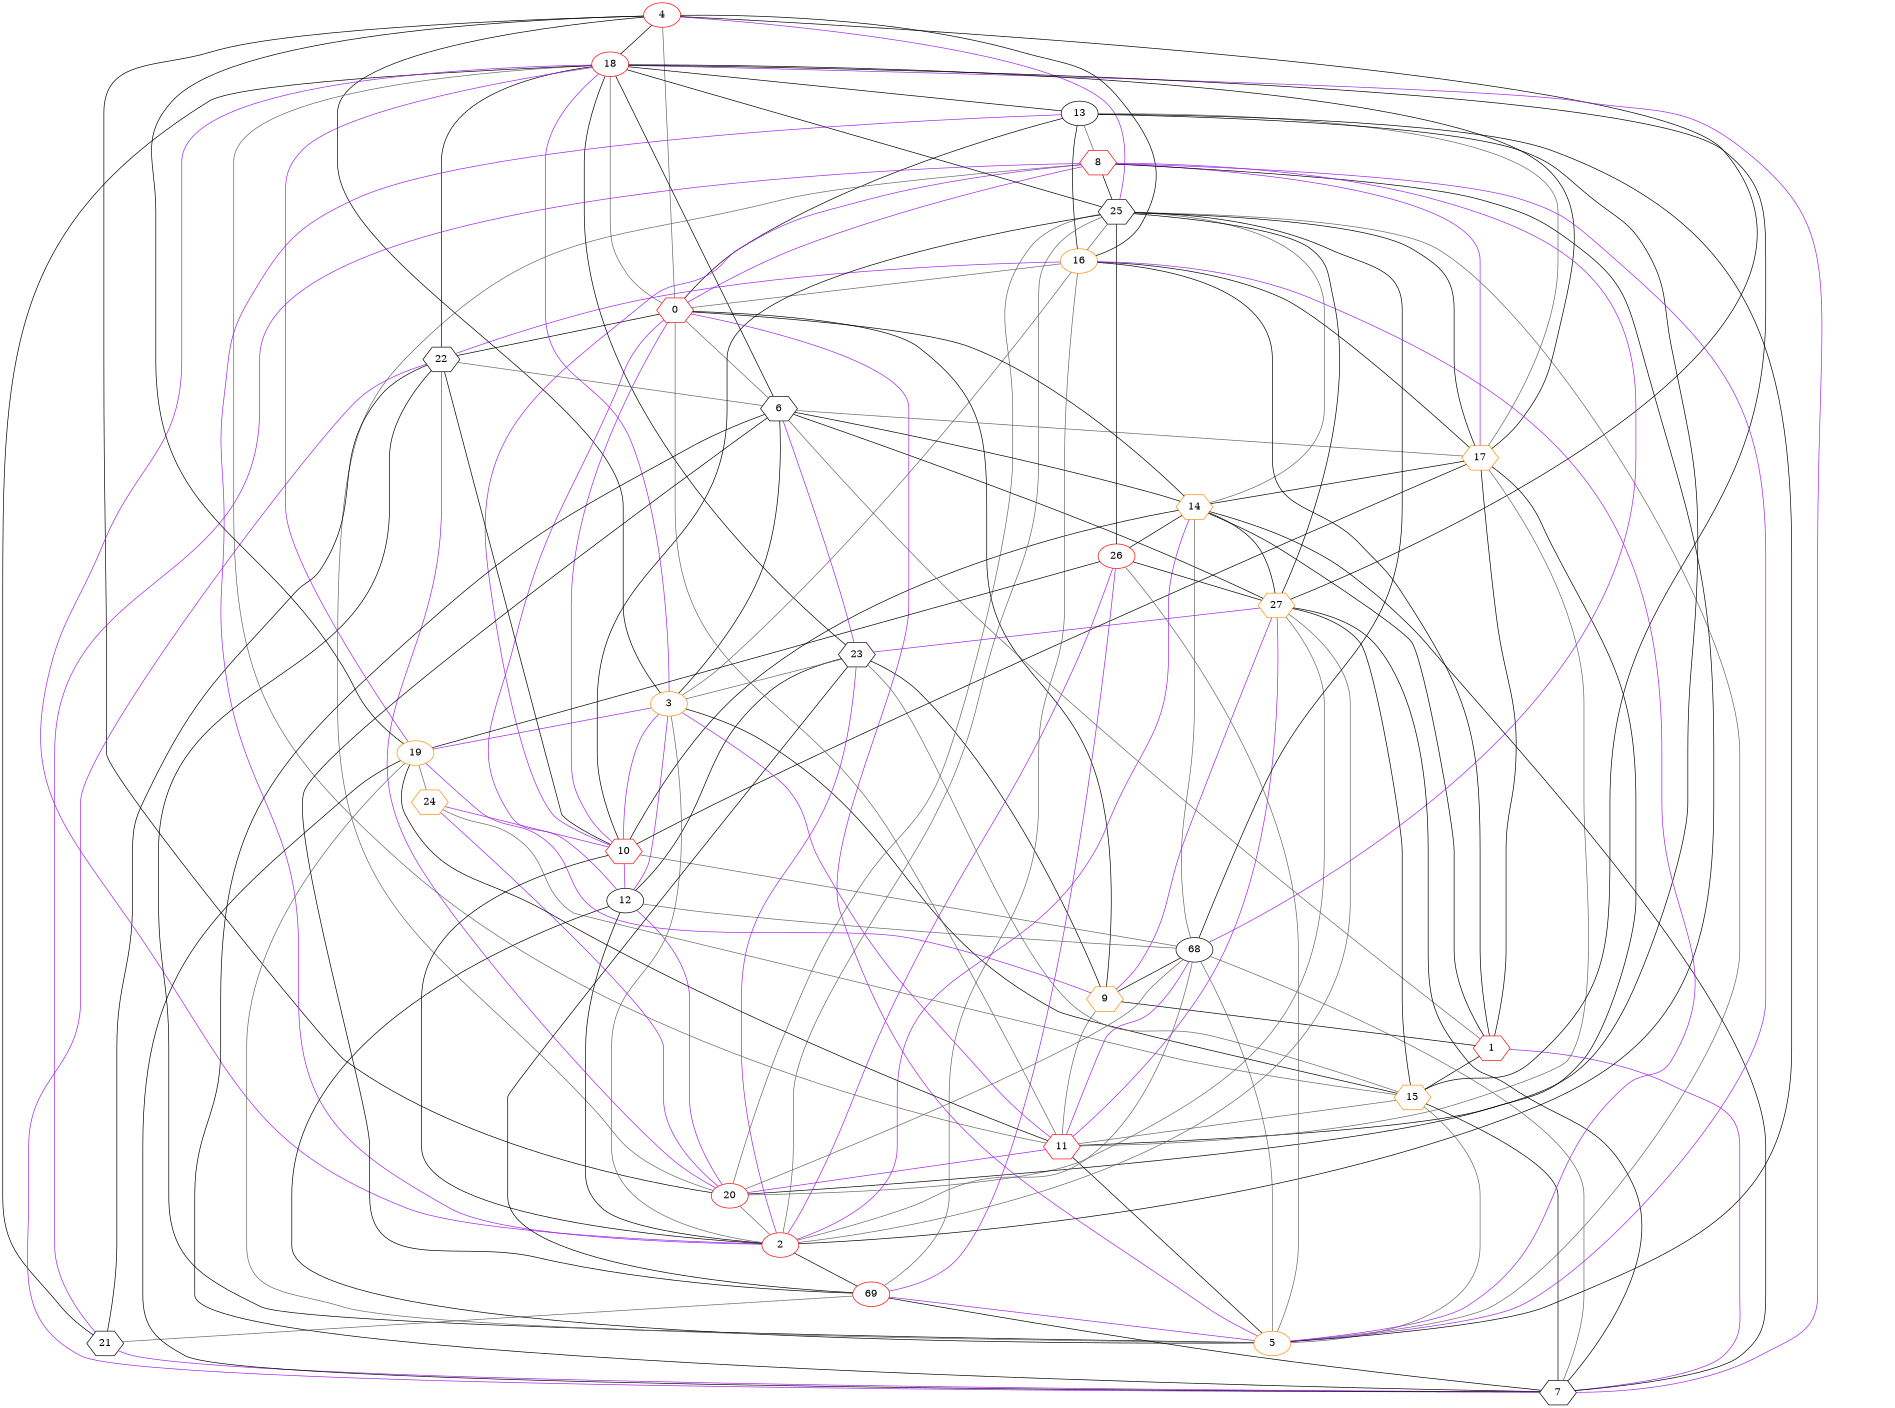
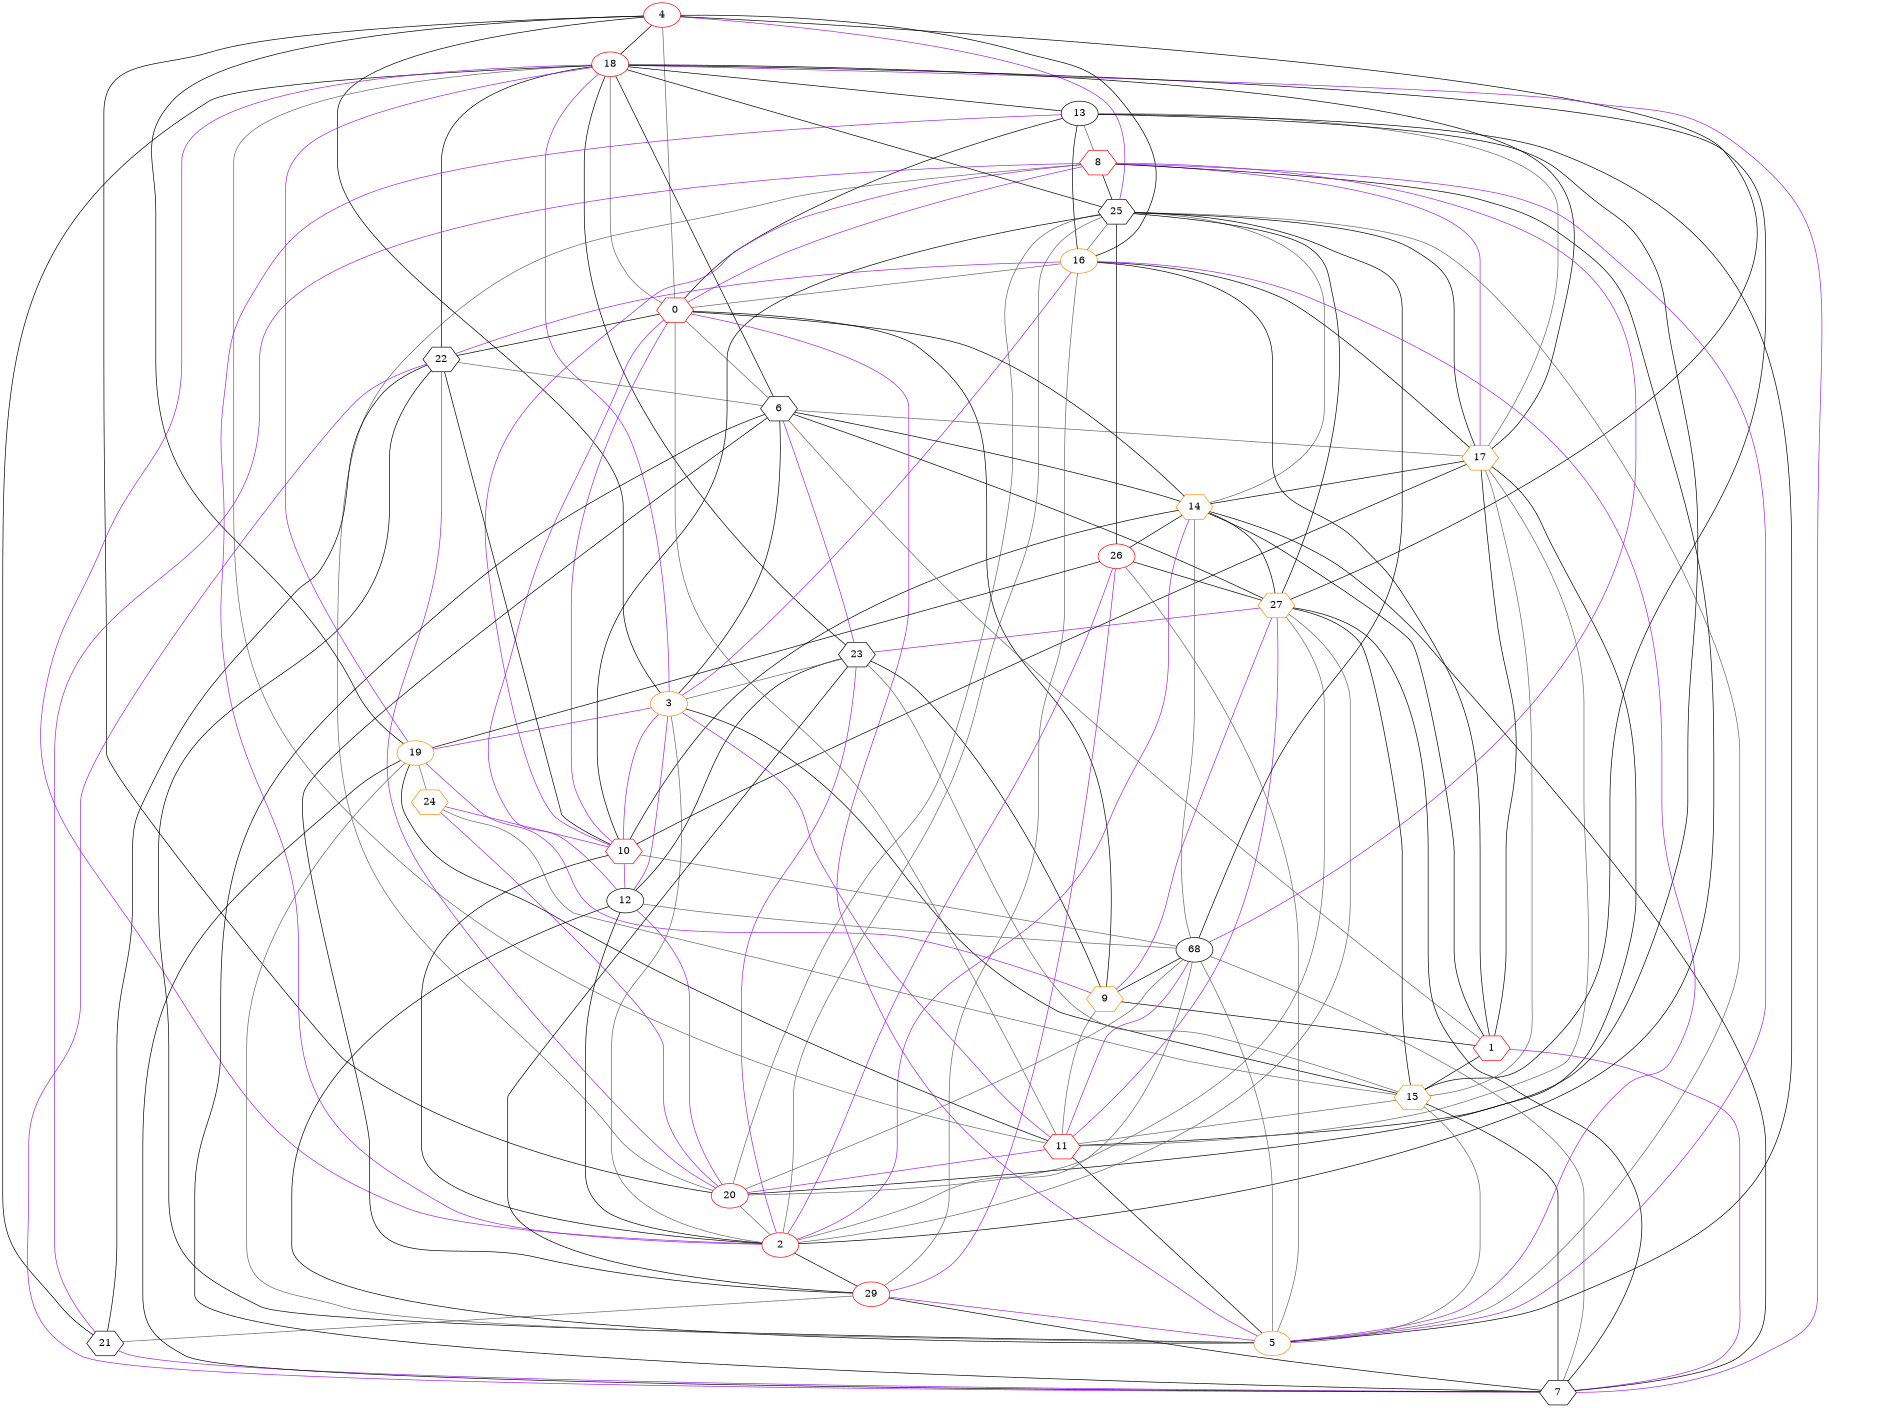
(889, 496) -> (889, 496)
none -> (1532, 813)
(871, 1294) -> (871, 1294)
